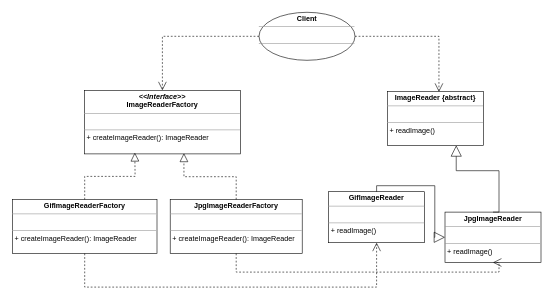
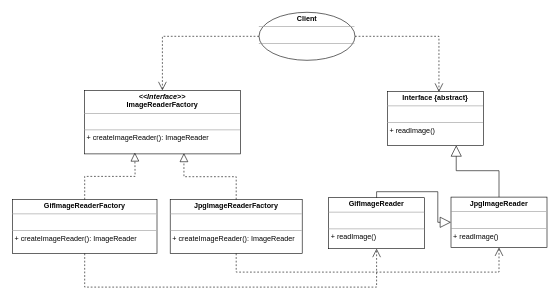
(431, 100) -> (427, 100)
(377, 217) -> (377, 223)
(493, 237) -> (499, 222)
